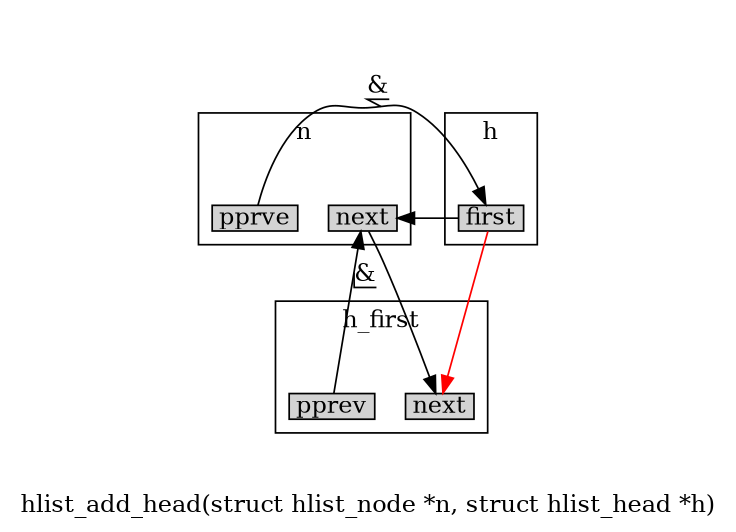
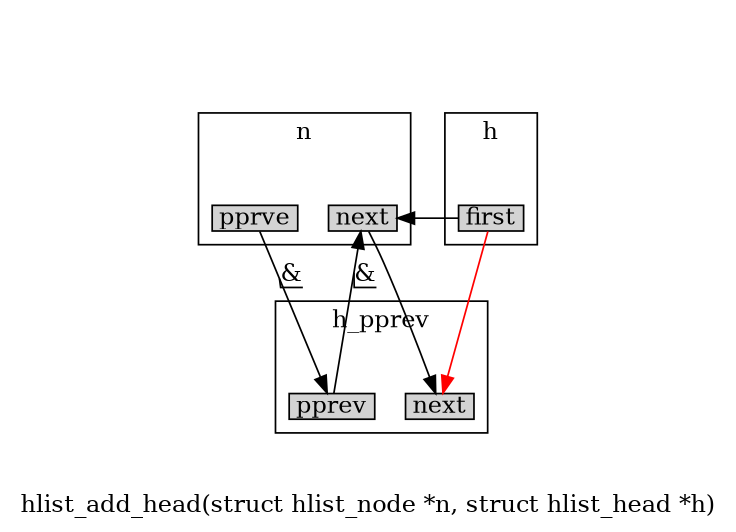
(296, 128) -> (293, 311)
(382, 321) -> (382, 321)
